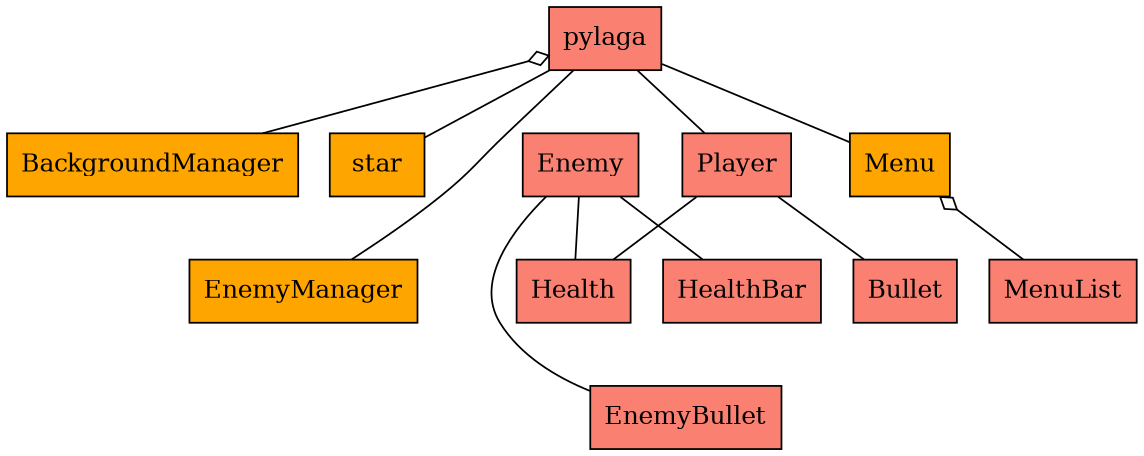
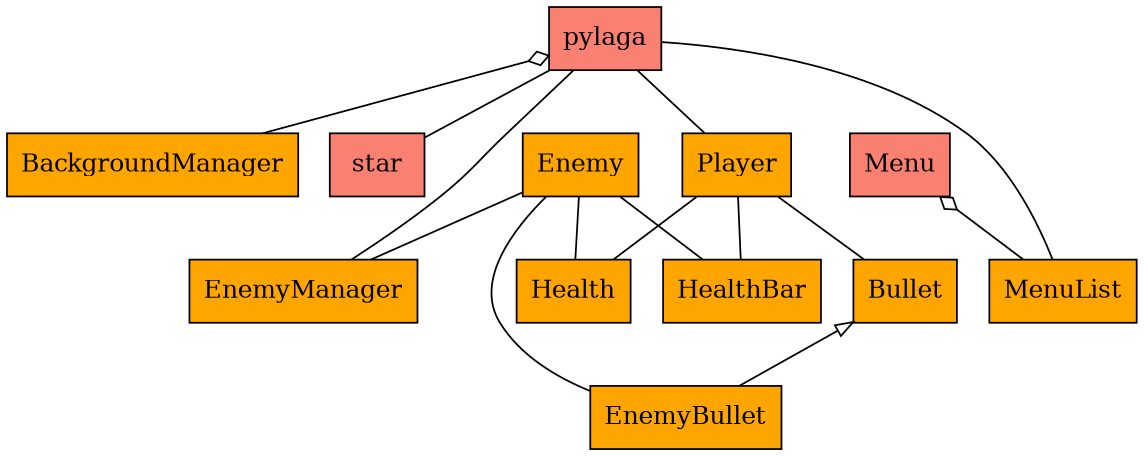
(756, 103) -> (893, 92)
(377, 165) -> (377, 165)
(581, 165) -> (581, 165)
(737, 165) -> (737, 165)
(900, 165) -> (900, 165)
none -> (447, 226)
none -> (739, 228)
(574, 291) -> (574, 291)
(742, 291) -> (742, 291)
(905, 291) -> (905, 291)
(1063, 291) -> (1063, 291)
none -> (789, 358)
(686, 417) -> (686, 417)
